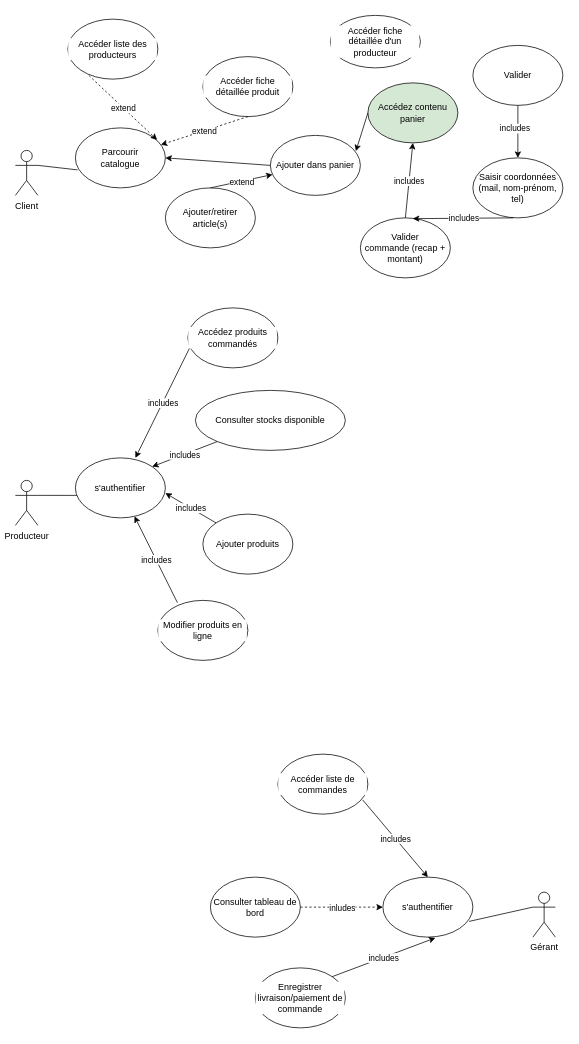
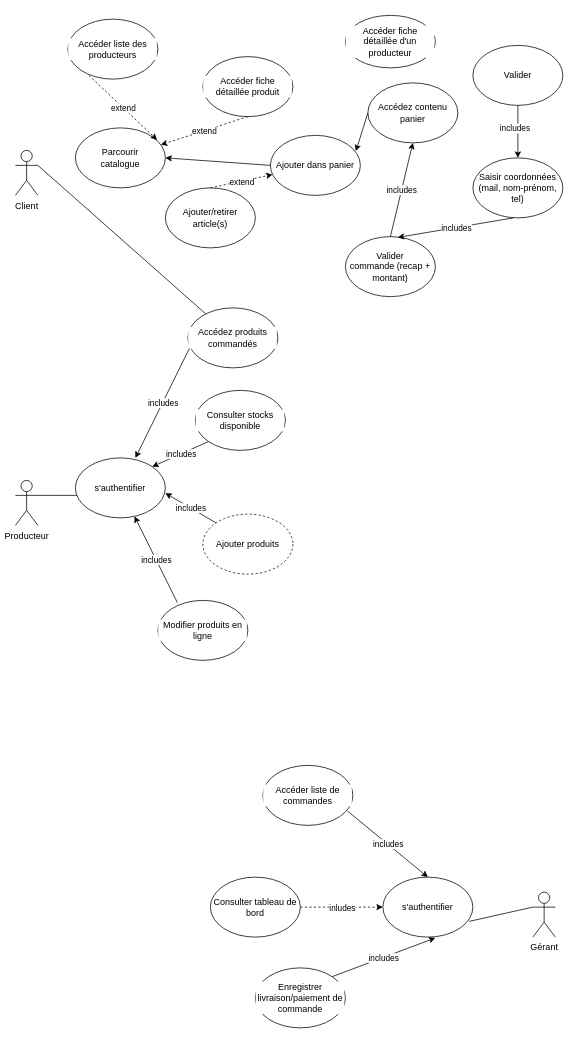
(375, 42) -> (390, 42)
(413, 113) -> (413, 113)
(58, 168) -> (122, 240)
(220, 186) -> (220, 186)
(405, 248) -> (390, 267)
(270, 420) -> (240, 420)
(248, 544) -> (248, 544)
(323, 784) -> (308, 795)
